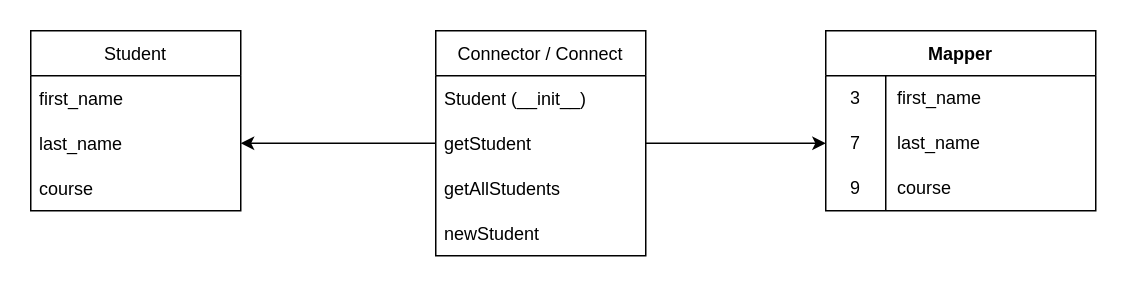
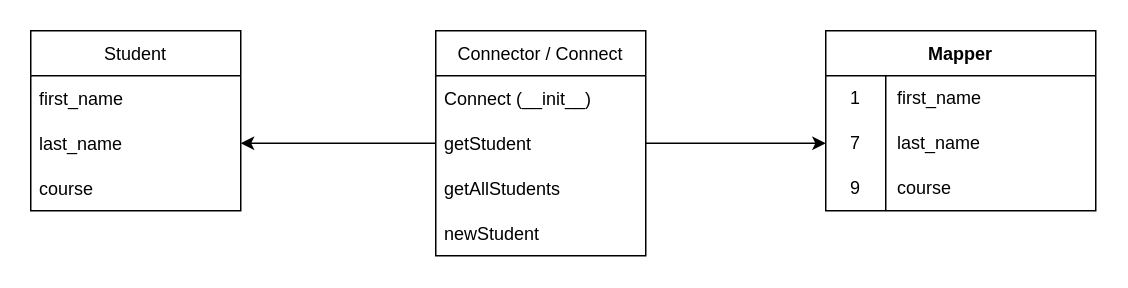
(856, 98) -> (856, 98)
(528, 99) -> (528, 99)
